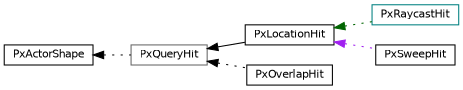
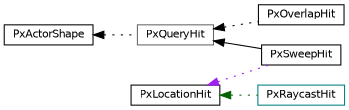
(231, 45) -> (243, 46)
